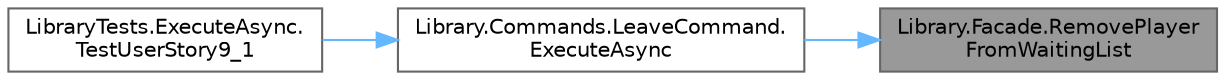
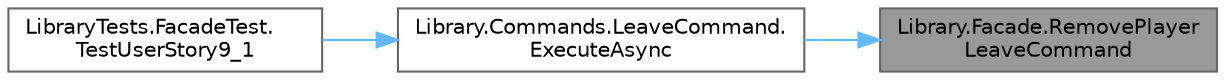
(165, 40) -> (165, 40)
(1049, 40) -> (1049, 40)
